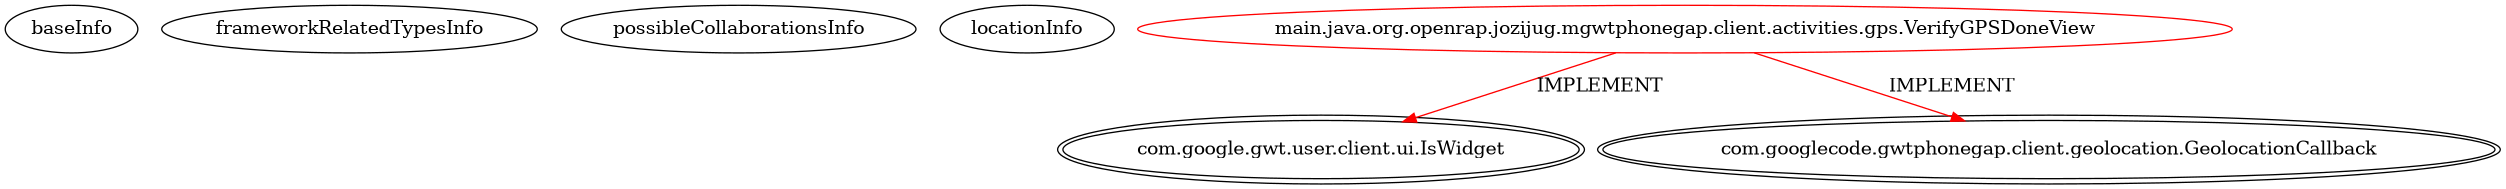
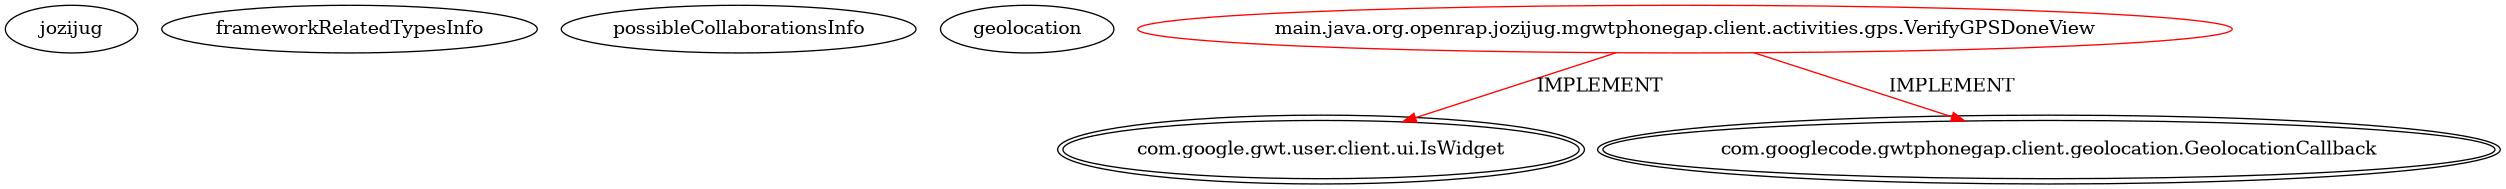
(72, 29) -> (72, 29)
(1027, 29) -> (1027, 29)
